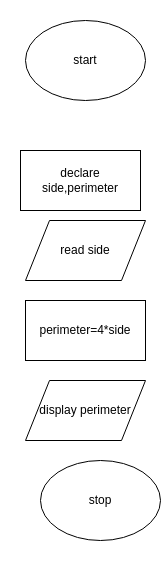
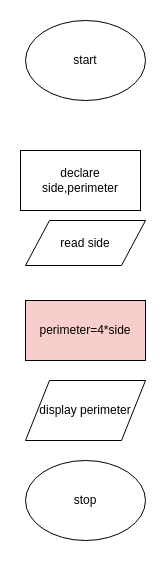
(86, 251) -> (86, 243)
(86, 331) -> (86, 331)
(101, 501) -> (86, 501)
